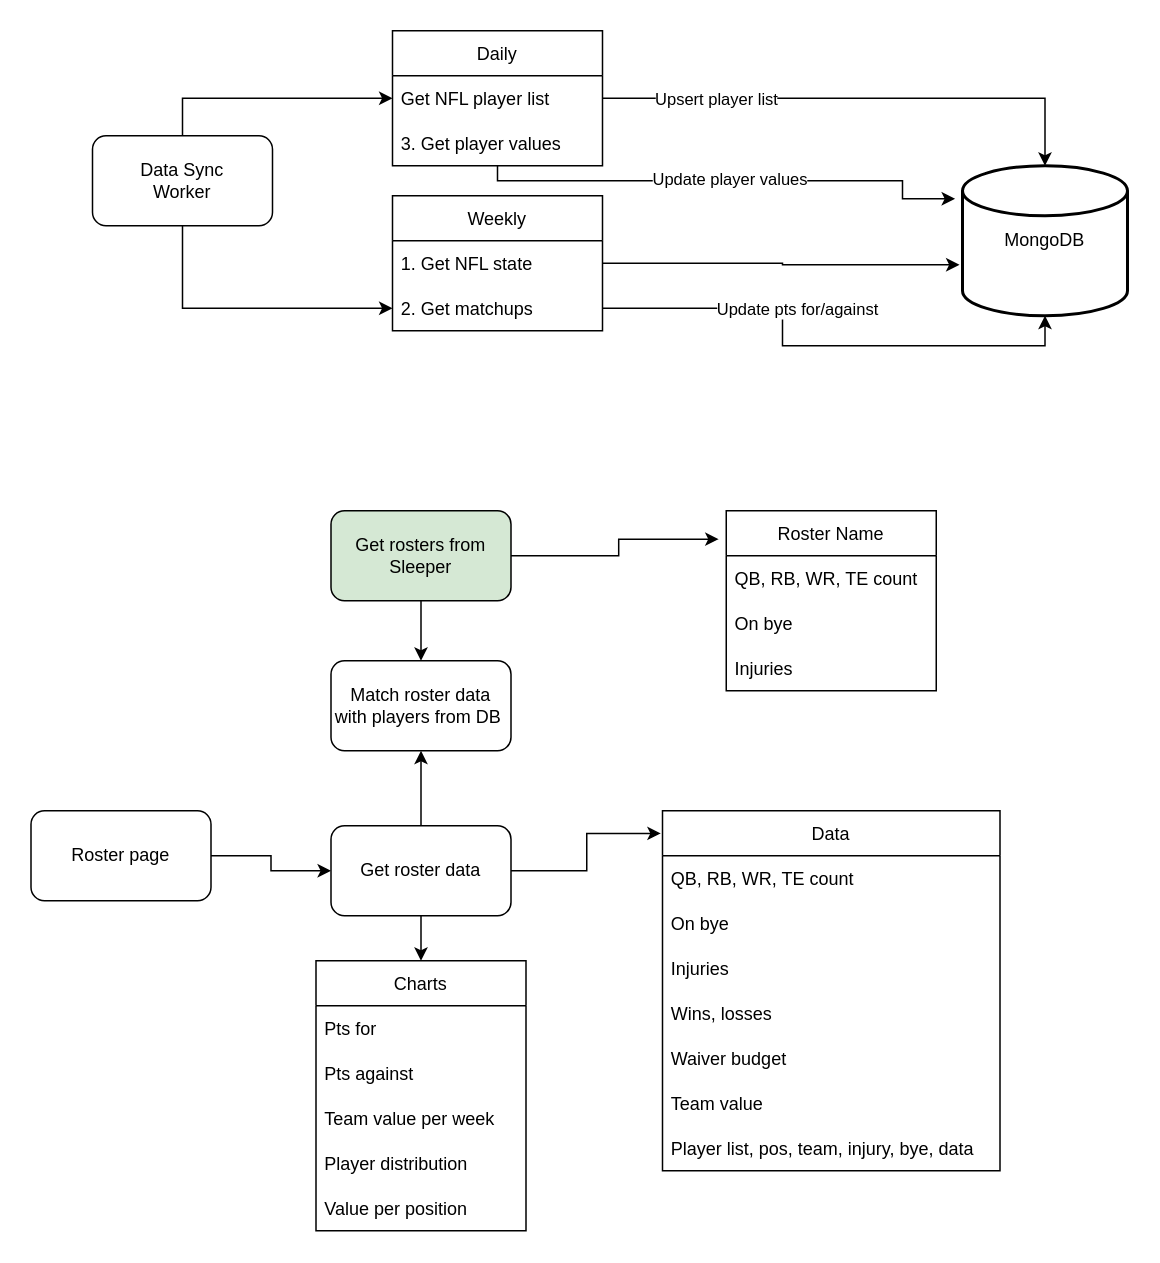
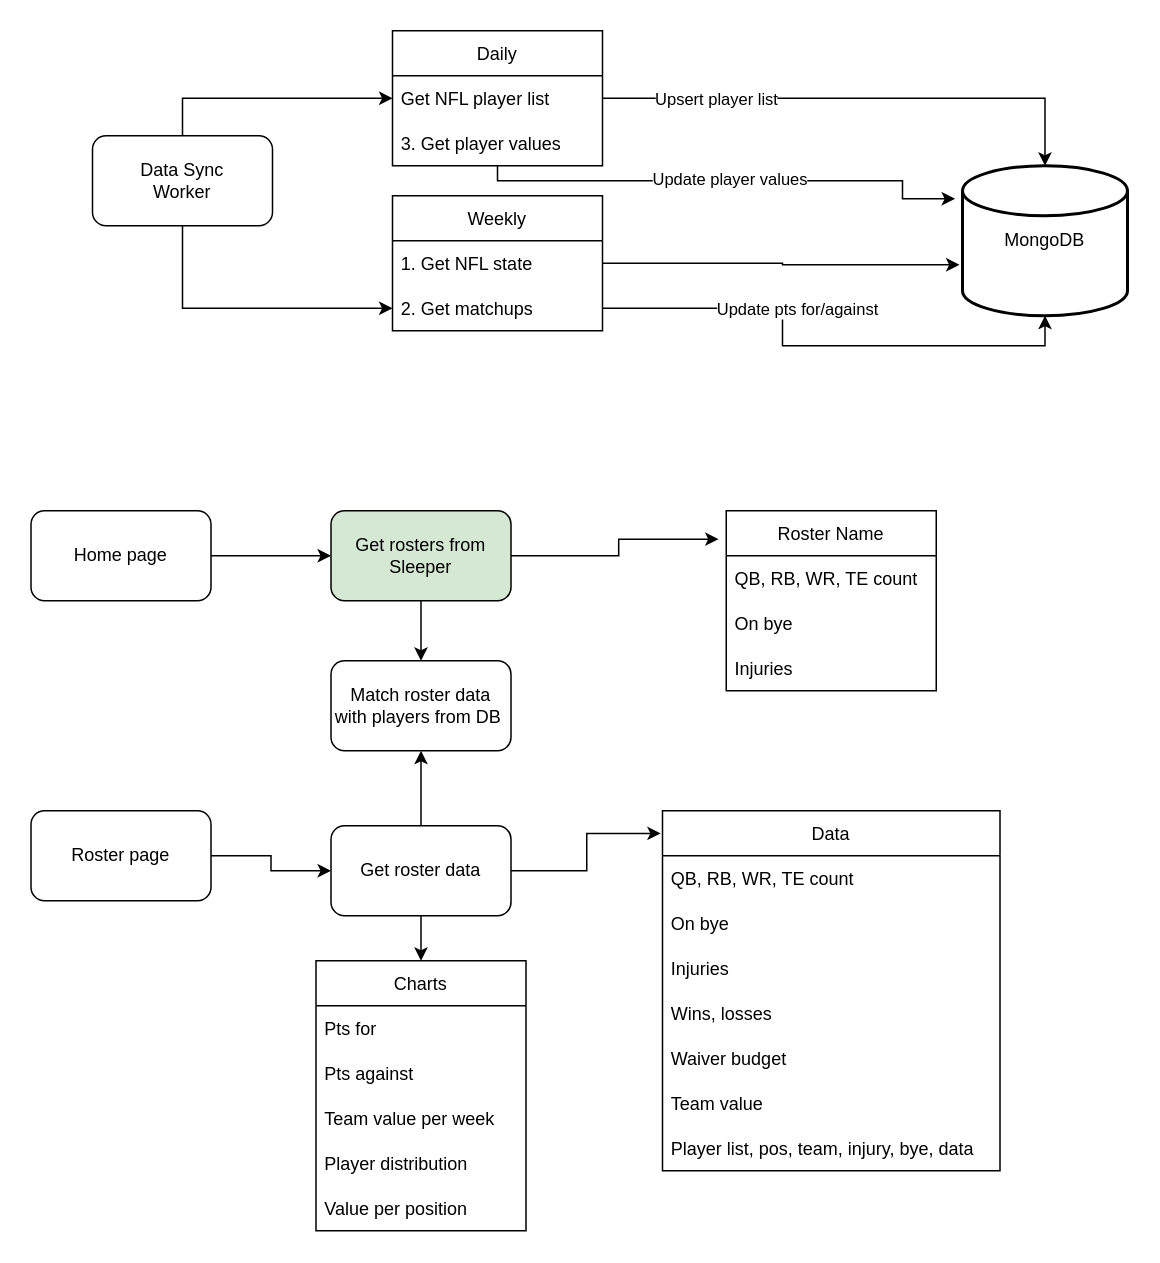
none -> (121, 556)
none -> (266, 556)
